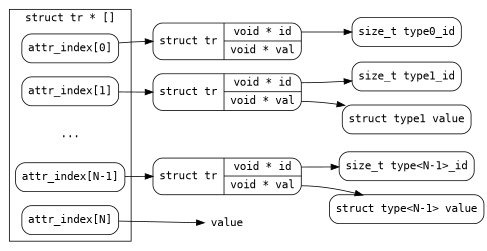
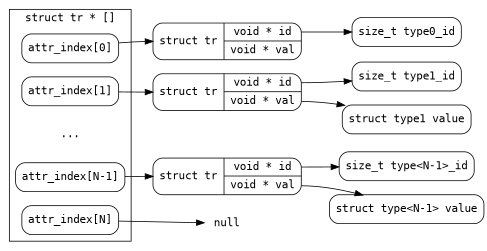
(227, 223) -> (227, 223)
